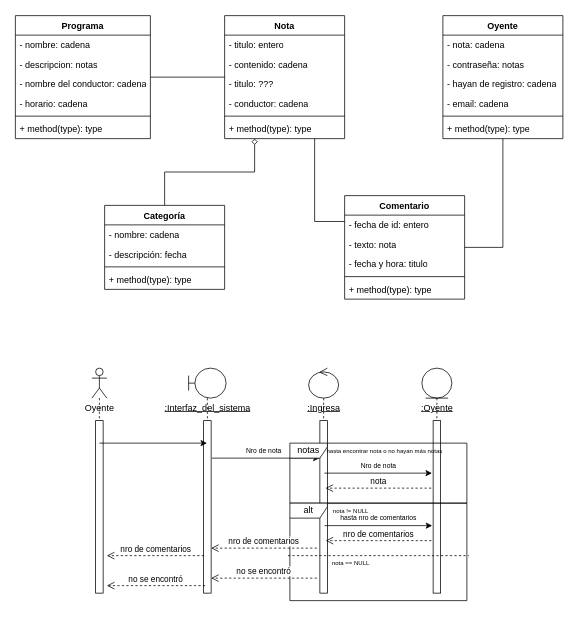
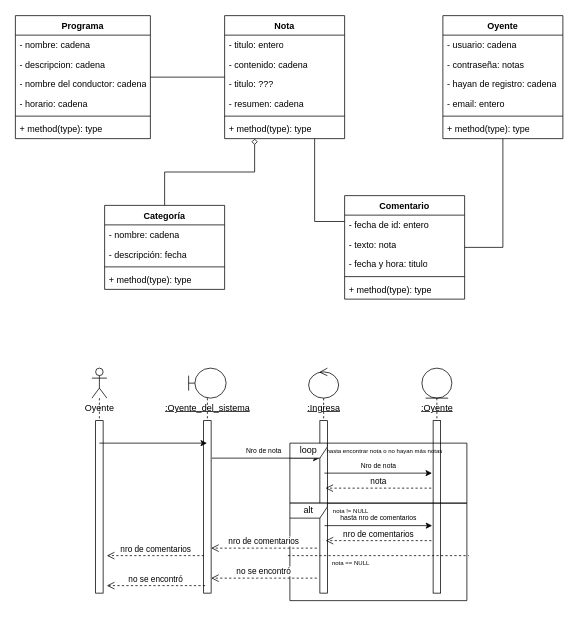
(479, 46) -> (486, 46)
(64, 65) -> (67, 65)
(273, 104) -> (268, 104)
(479, 104) -> (479, 104)
(208, 408) -> (208, 408)
(309, 450) -> (309, 450)
